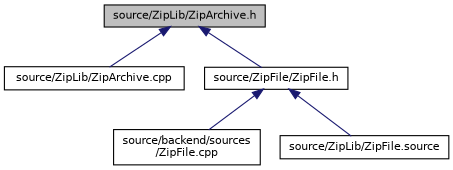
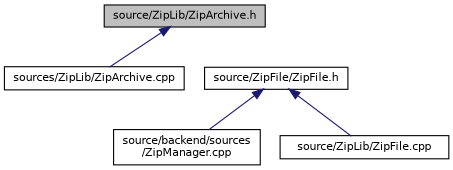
(235, 50) -> none
(94, 78) -> (94, 78)
(187, 147) -> (187, 147)
(364, 147) -> (364, 147)
